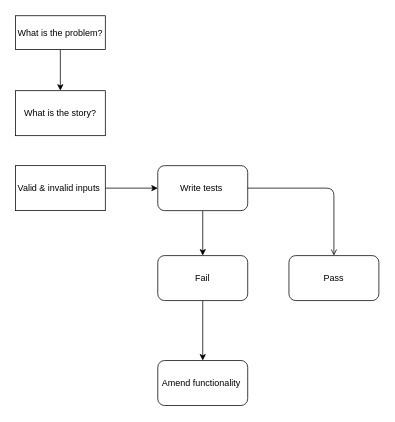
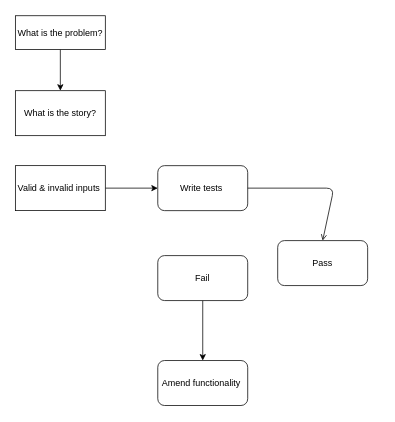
(203, 230) -> none
(334, 278) -> (323, 263)
